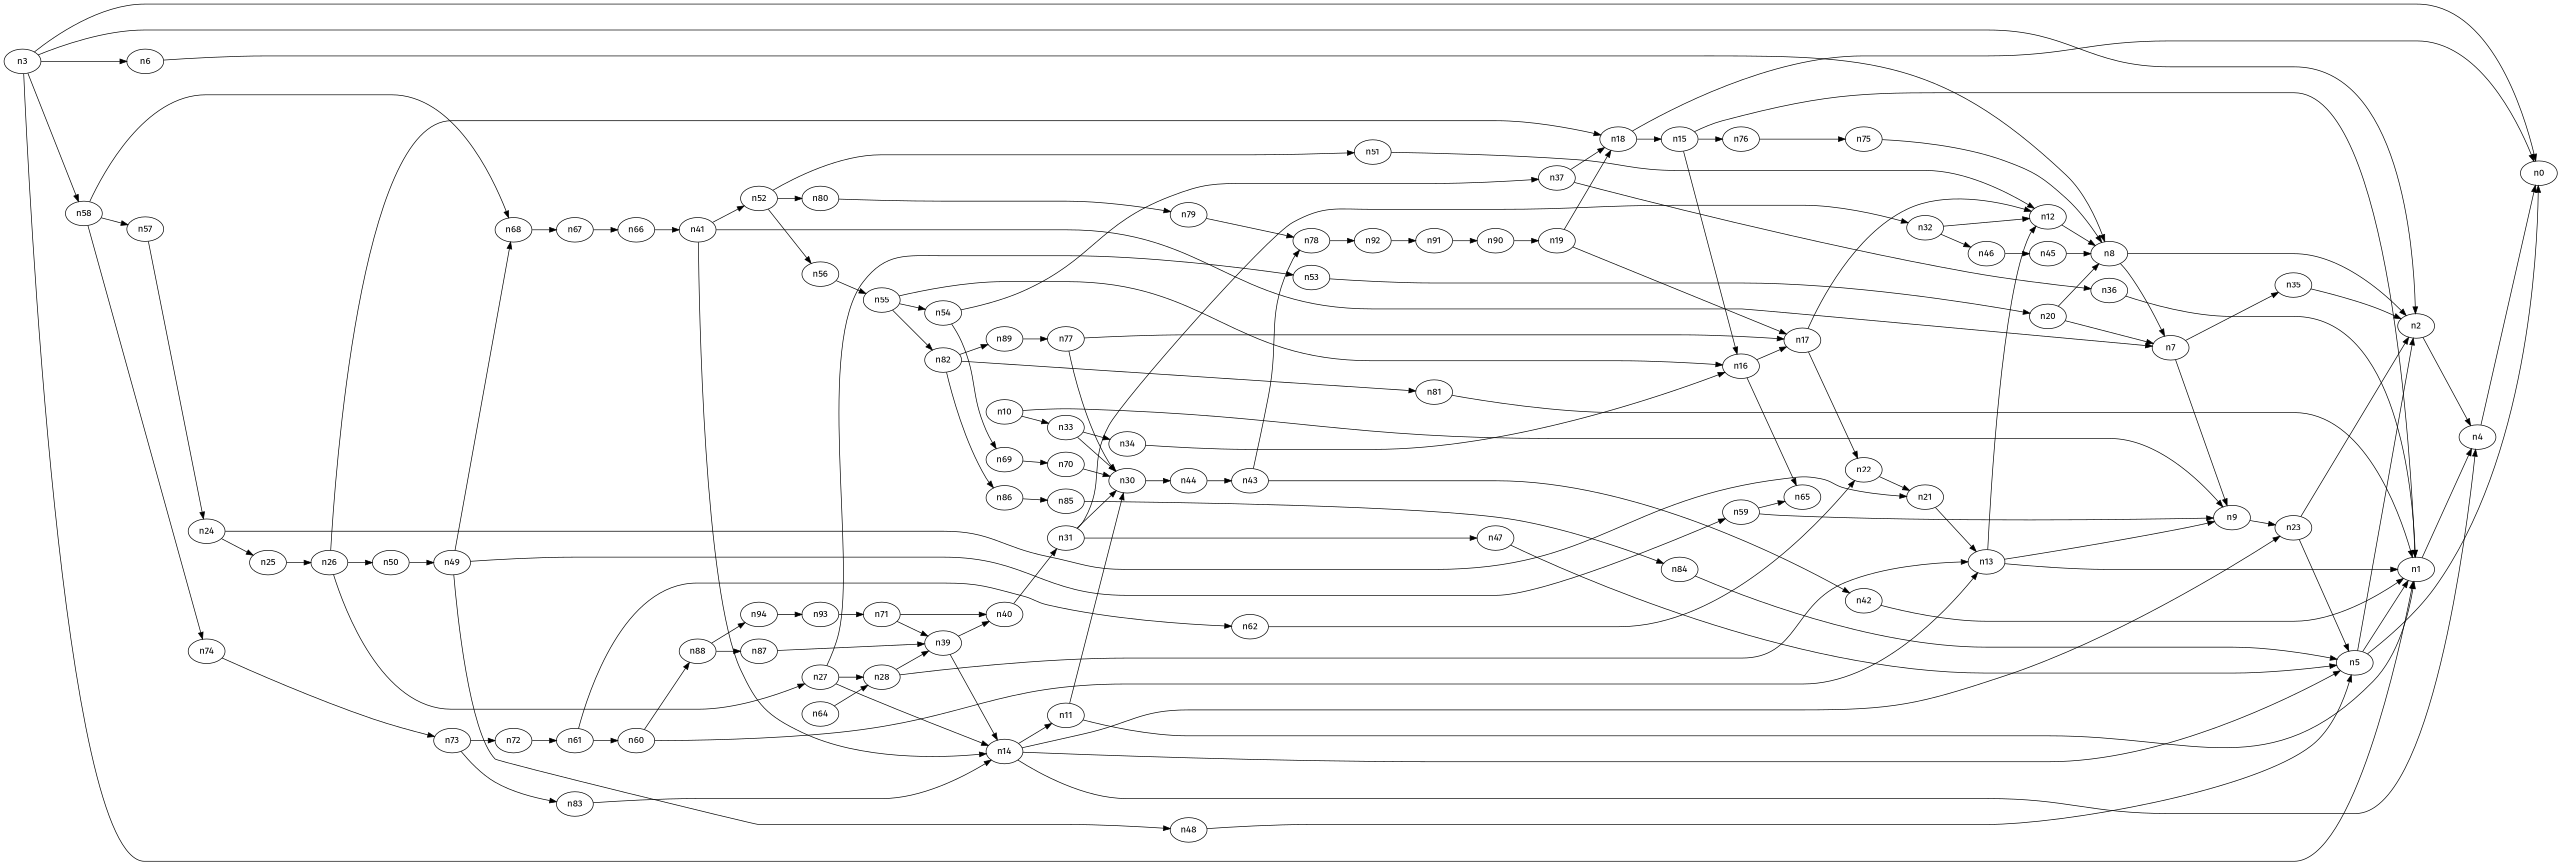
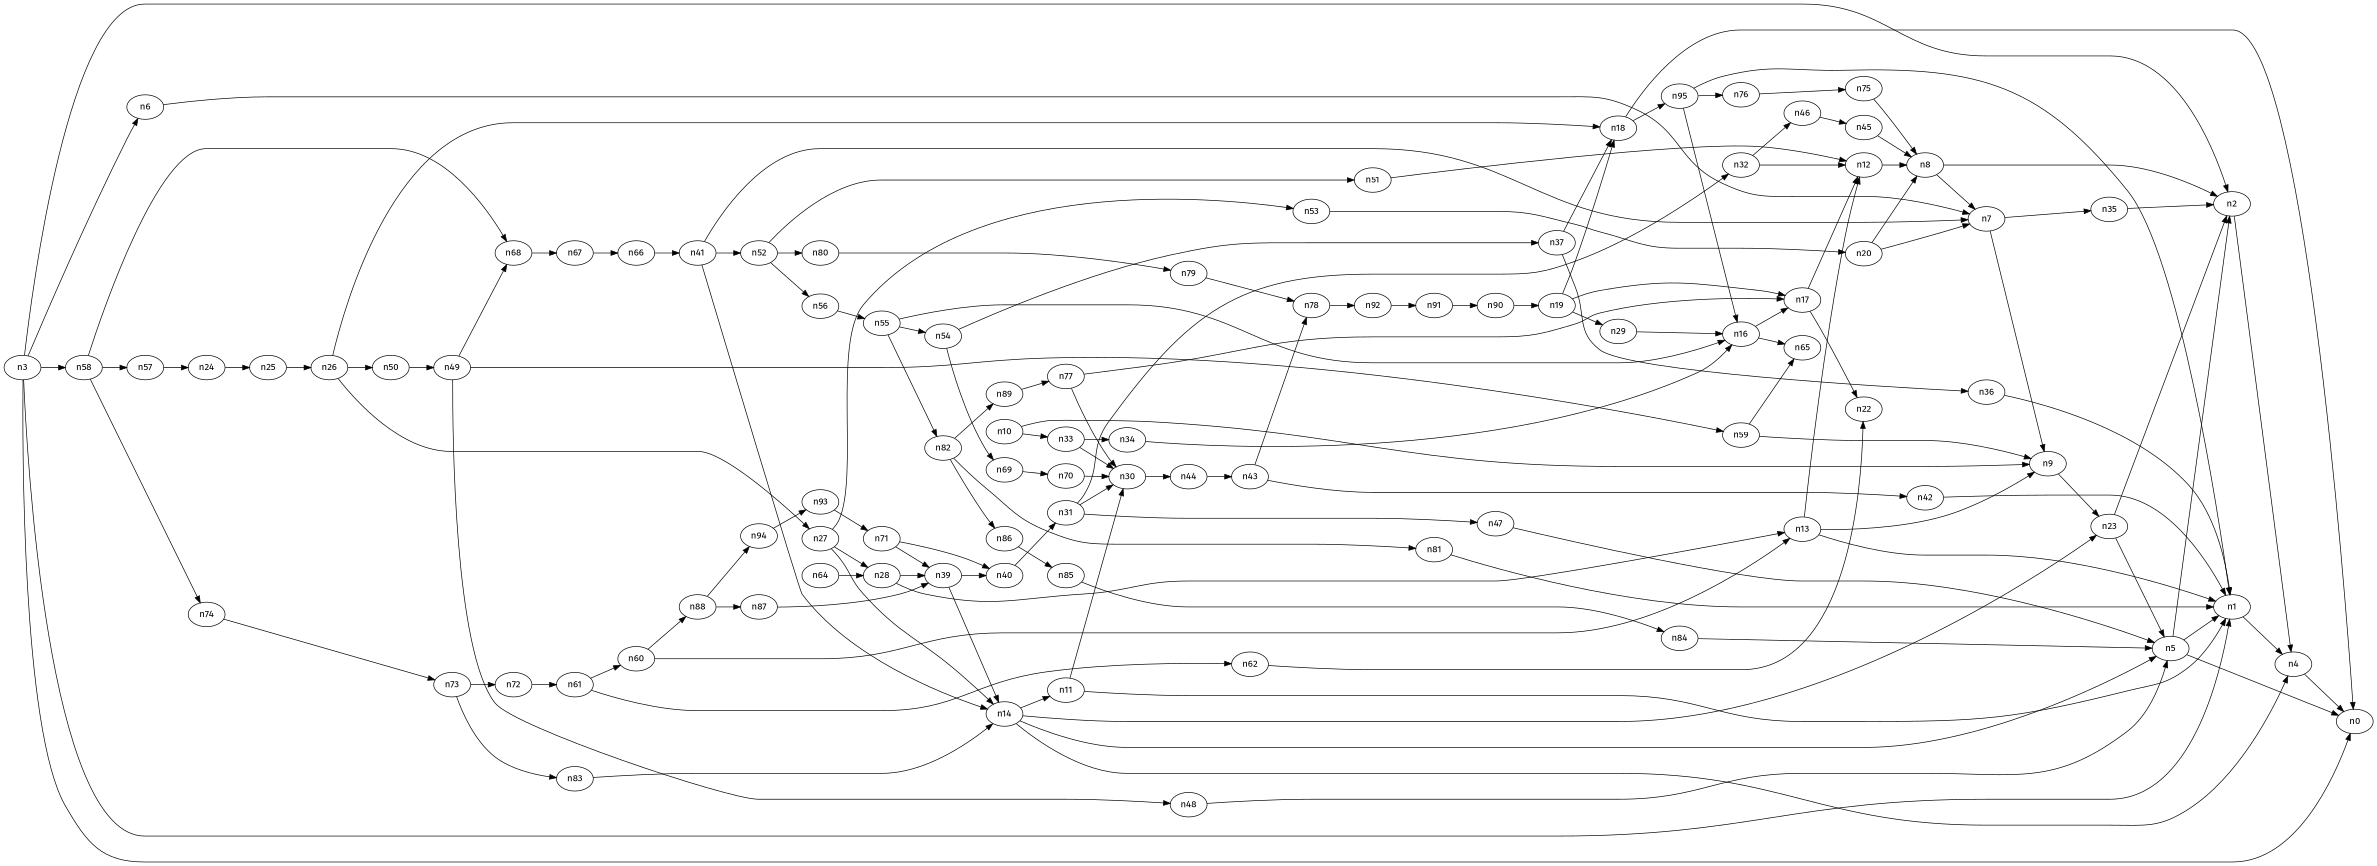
(1167, 56) -> (1080, 97)
(1680, 139) -> (1680, 96)
none -> (1618, 331)
(1925, 497) -> none
